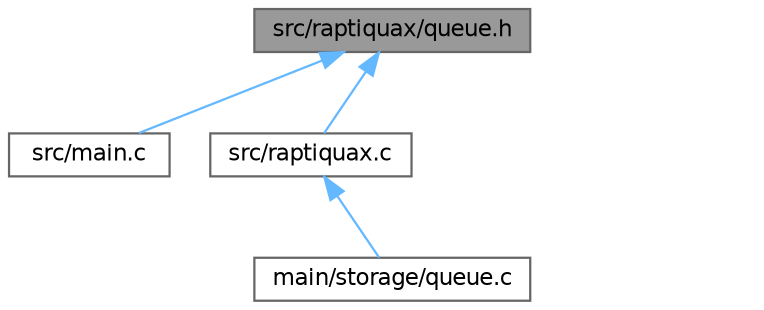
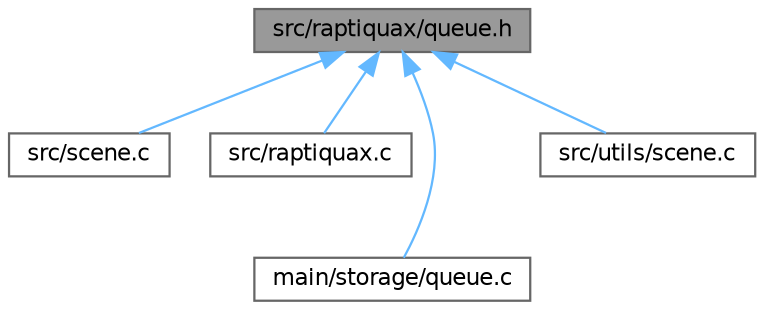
(89, 155) -> (89, 155)
none -> (648, 155)
(358, 227) -> (434, 166)
